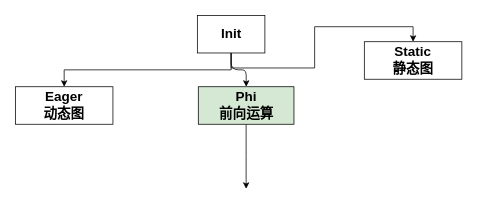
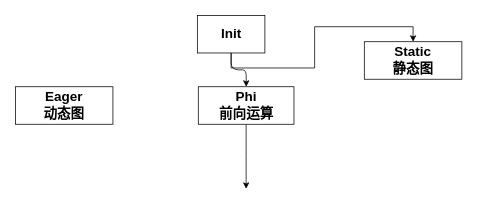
(64, 72) -> none
(246, 105) -> (246, 105)
